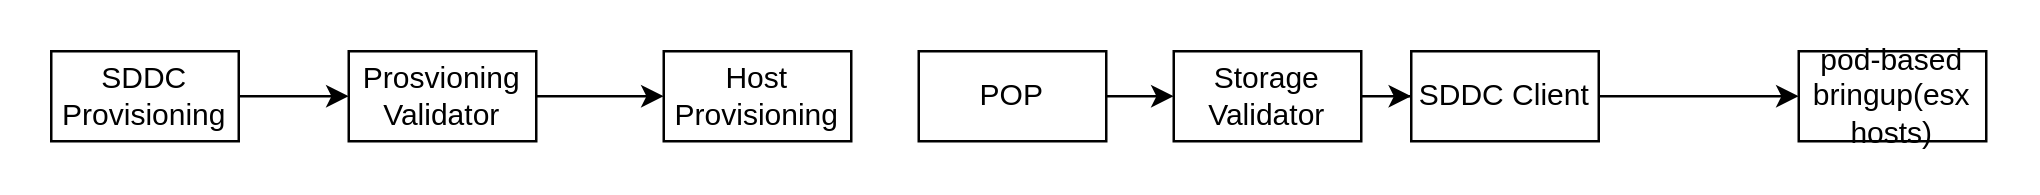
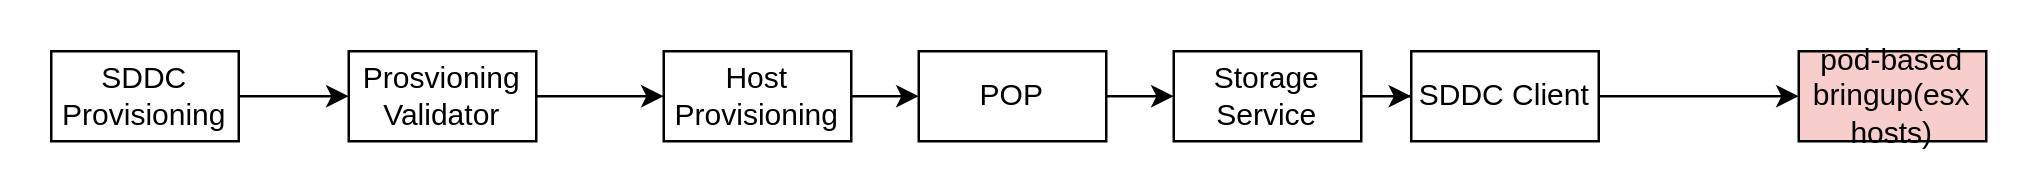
none -> (893, 96)
(1268, 96) -> (1268, 96)
(1893, 96) -> (1893, 96)
